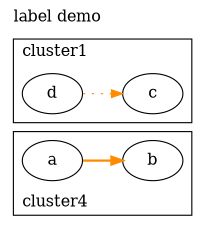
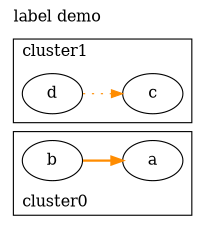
(97, 161) -> (97, 161)
(55, 202) -> (55, 202)
